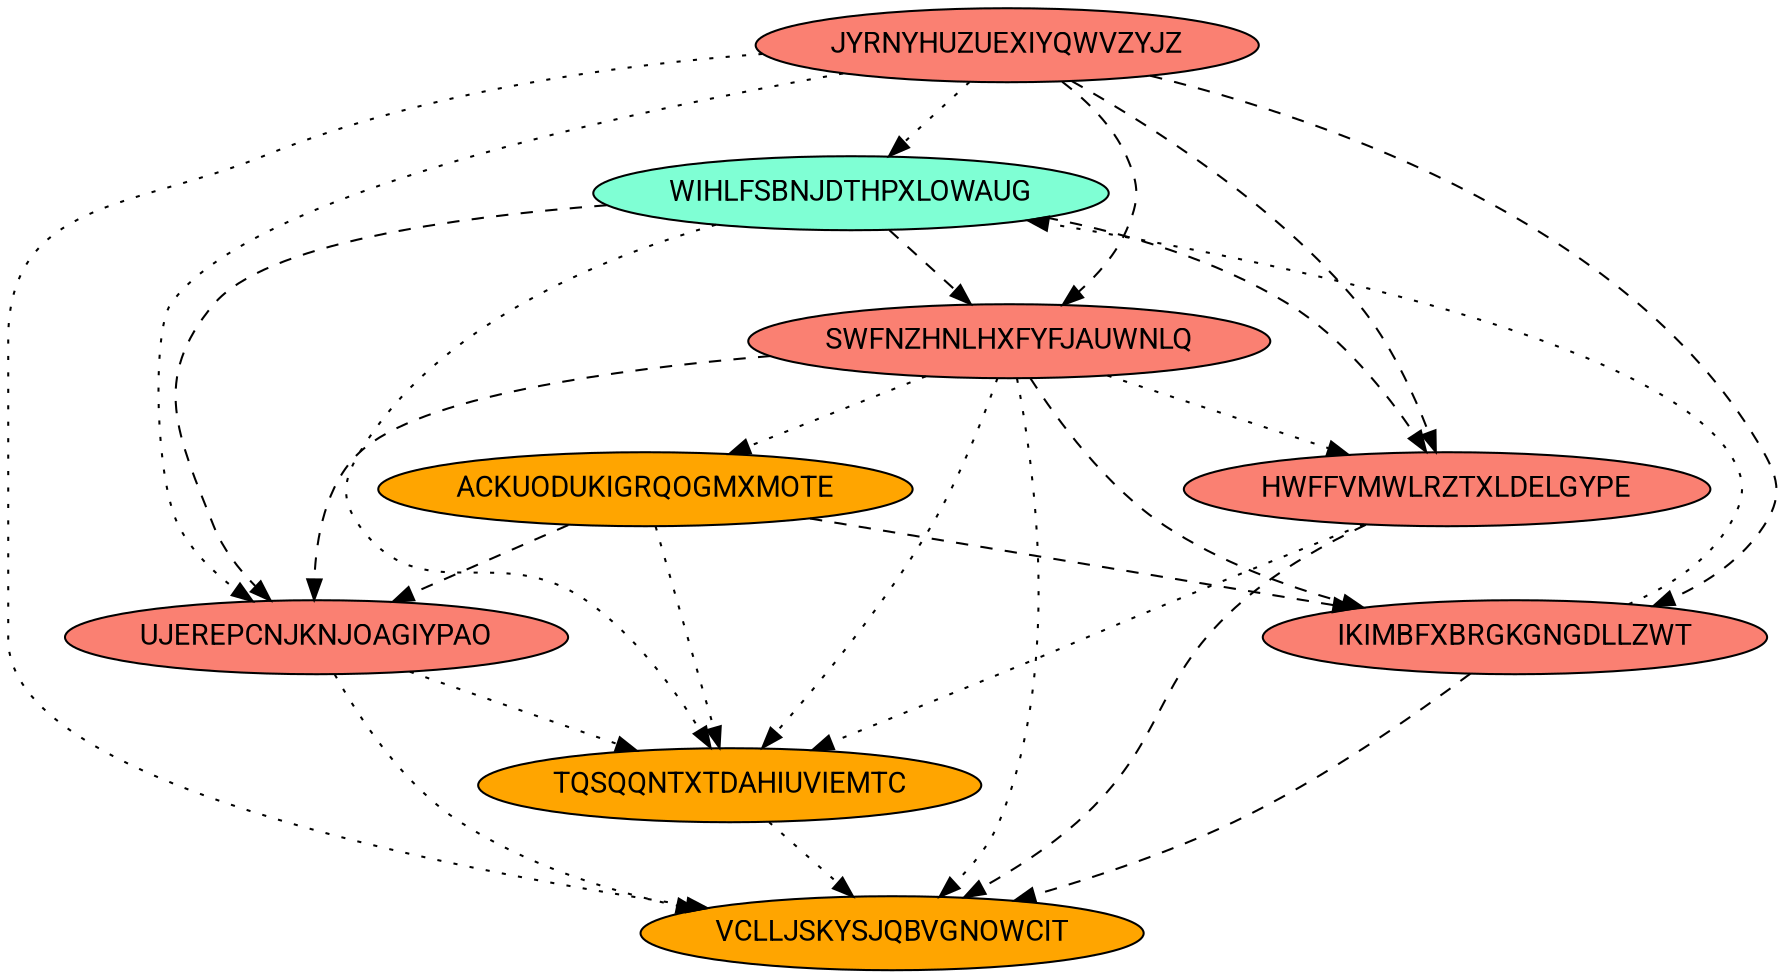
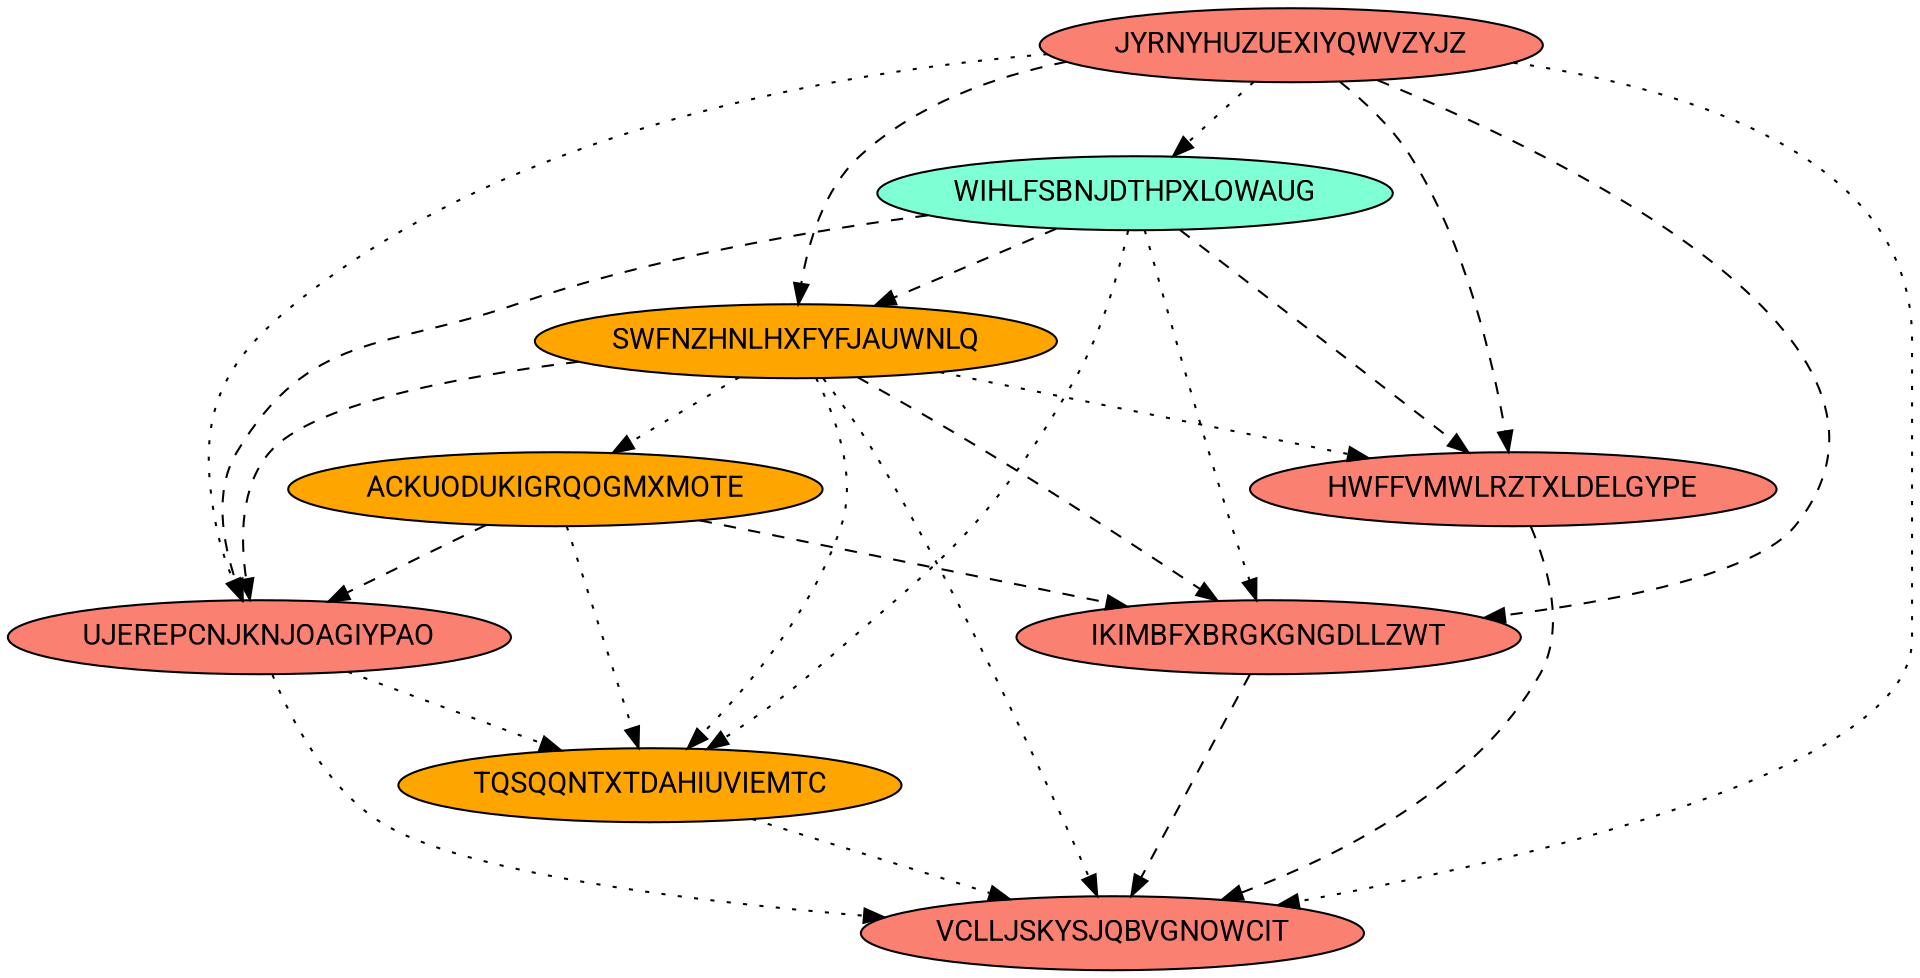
(1504, 328) -> (1195, 406)
(1009, 341) -> (796, 341)
(1098, 633) -> none
(892, 933) -> (1112, 933)
